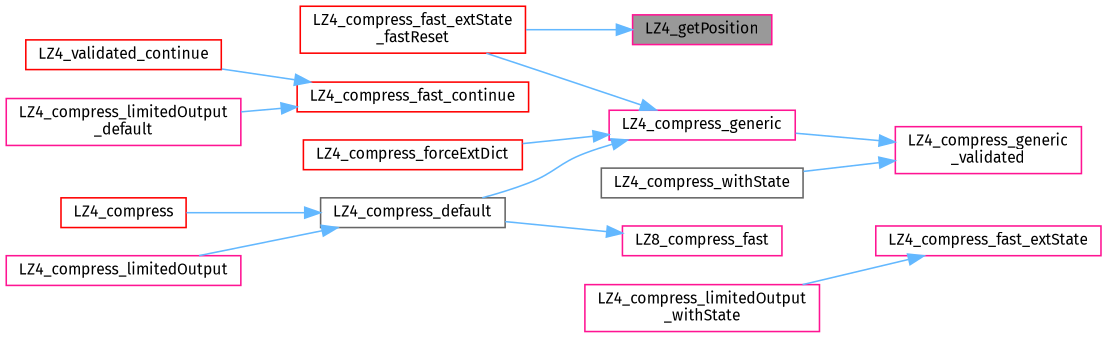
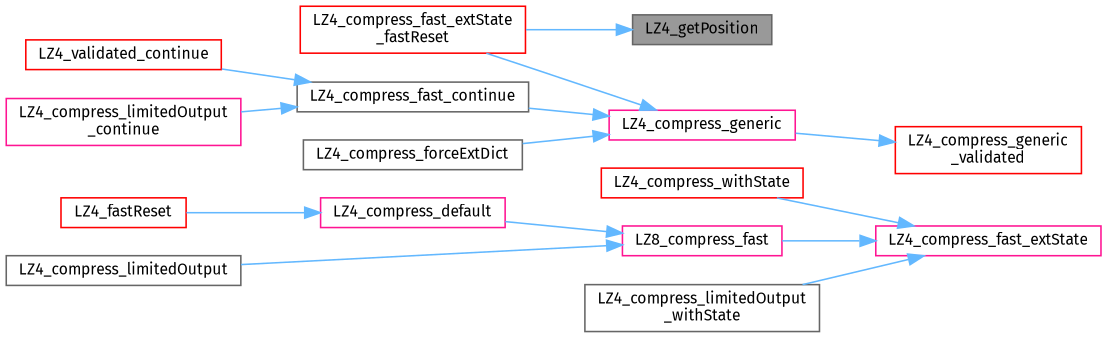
(702, 30) -> (702, 30)
(413, 97) -> (413, 97)
(124, 122) -> (124, 122)
(988, 150) -> (988, 150)
(413, 155) -> (413, 155)
(841, 167) -> (838, 210)
(548, 173) -> (561, 111)
(702, 183) -> (702, 183)
(124, 213) -> (124, 213)
(413, 213) -> (413, 213)
none -> (821, 241)
(261, 243) -> (424, 255)
(124, 271) -> (124, 271)
(702, 308) -> (702, 308)
